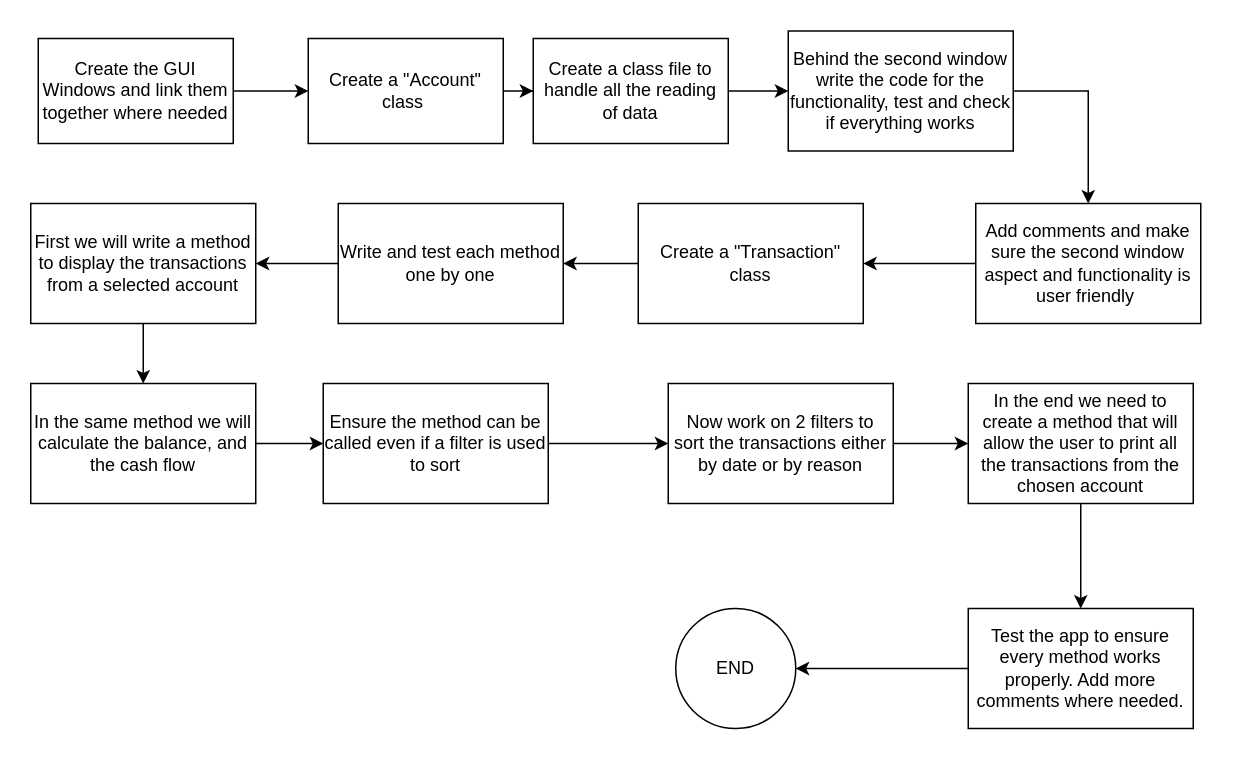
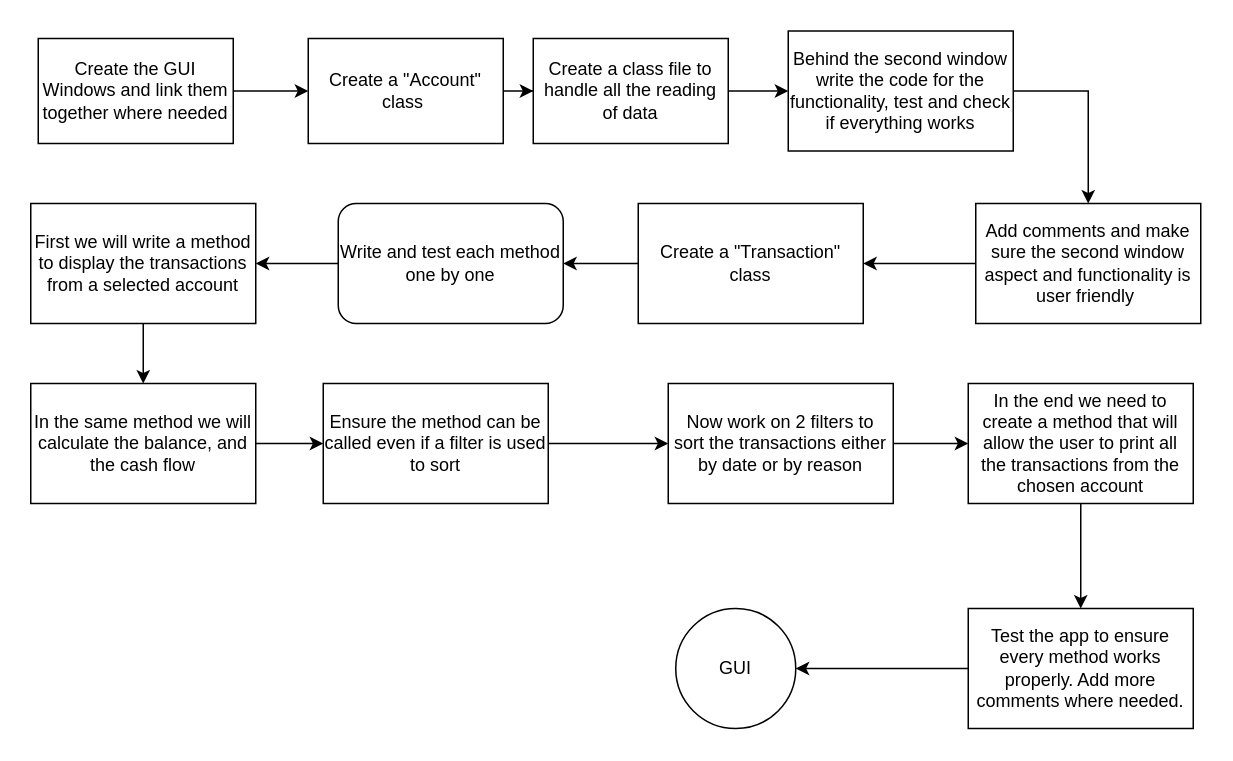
(451, 263) -> (451, 263)
(736, 668) -> (736, 668)
